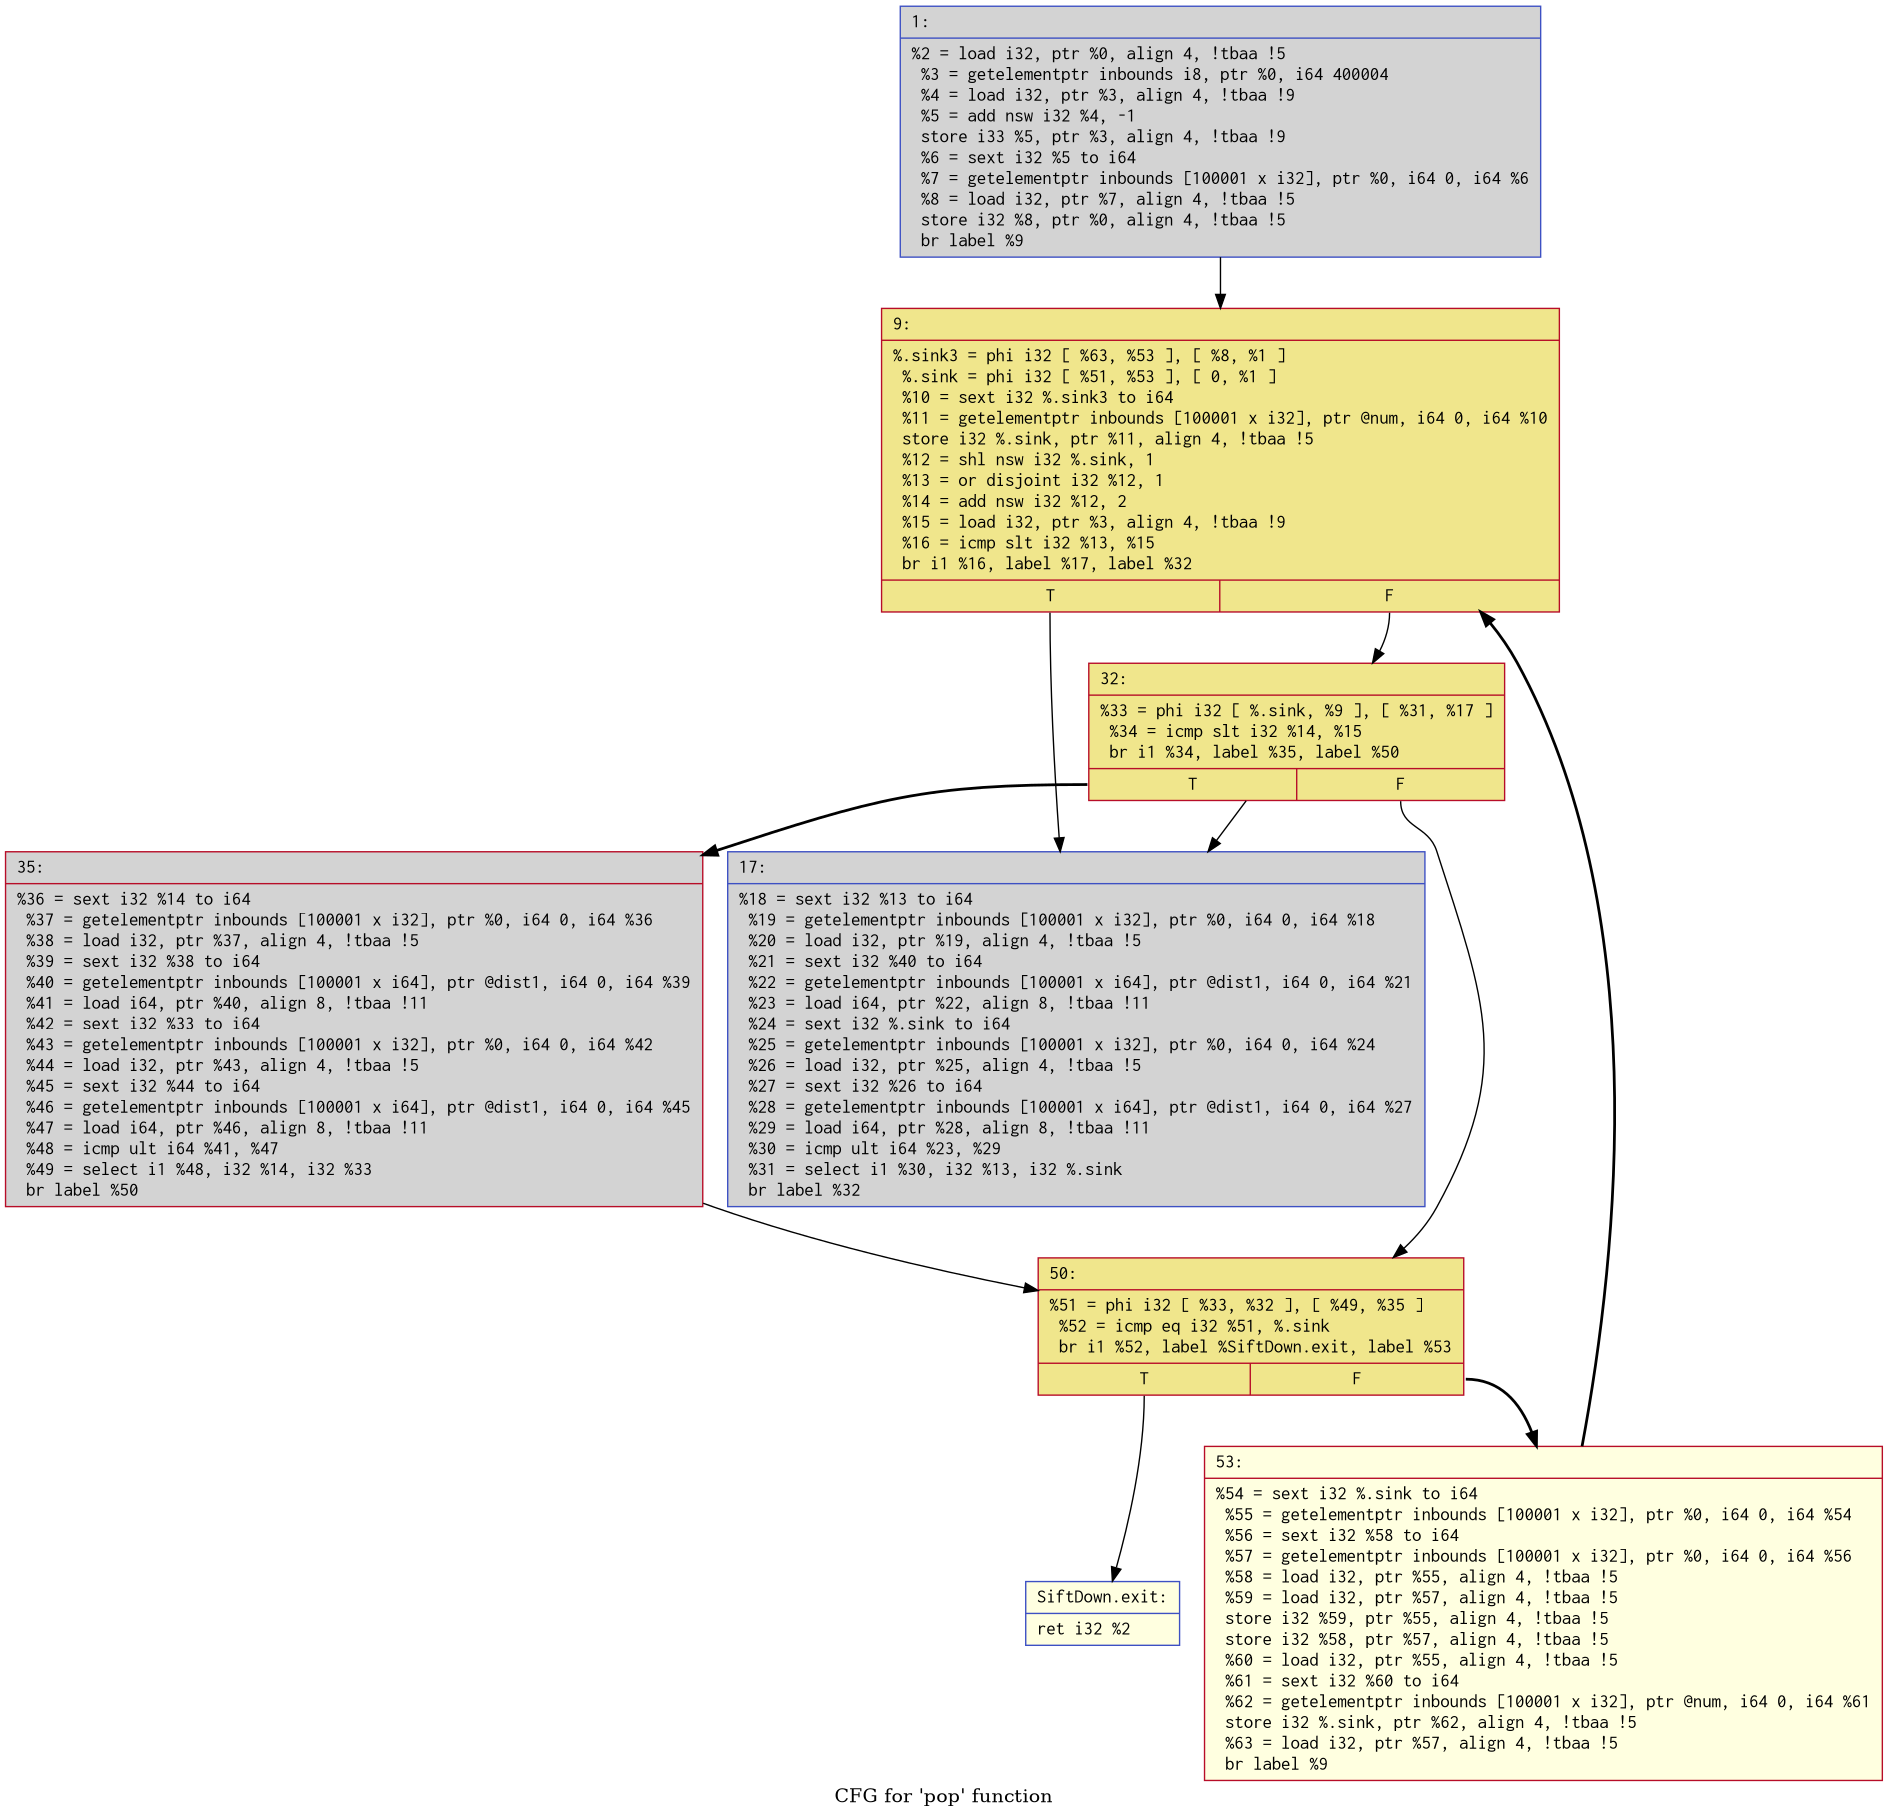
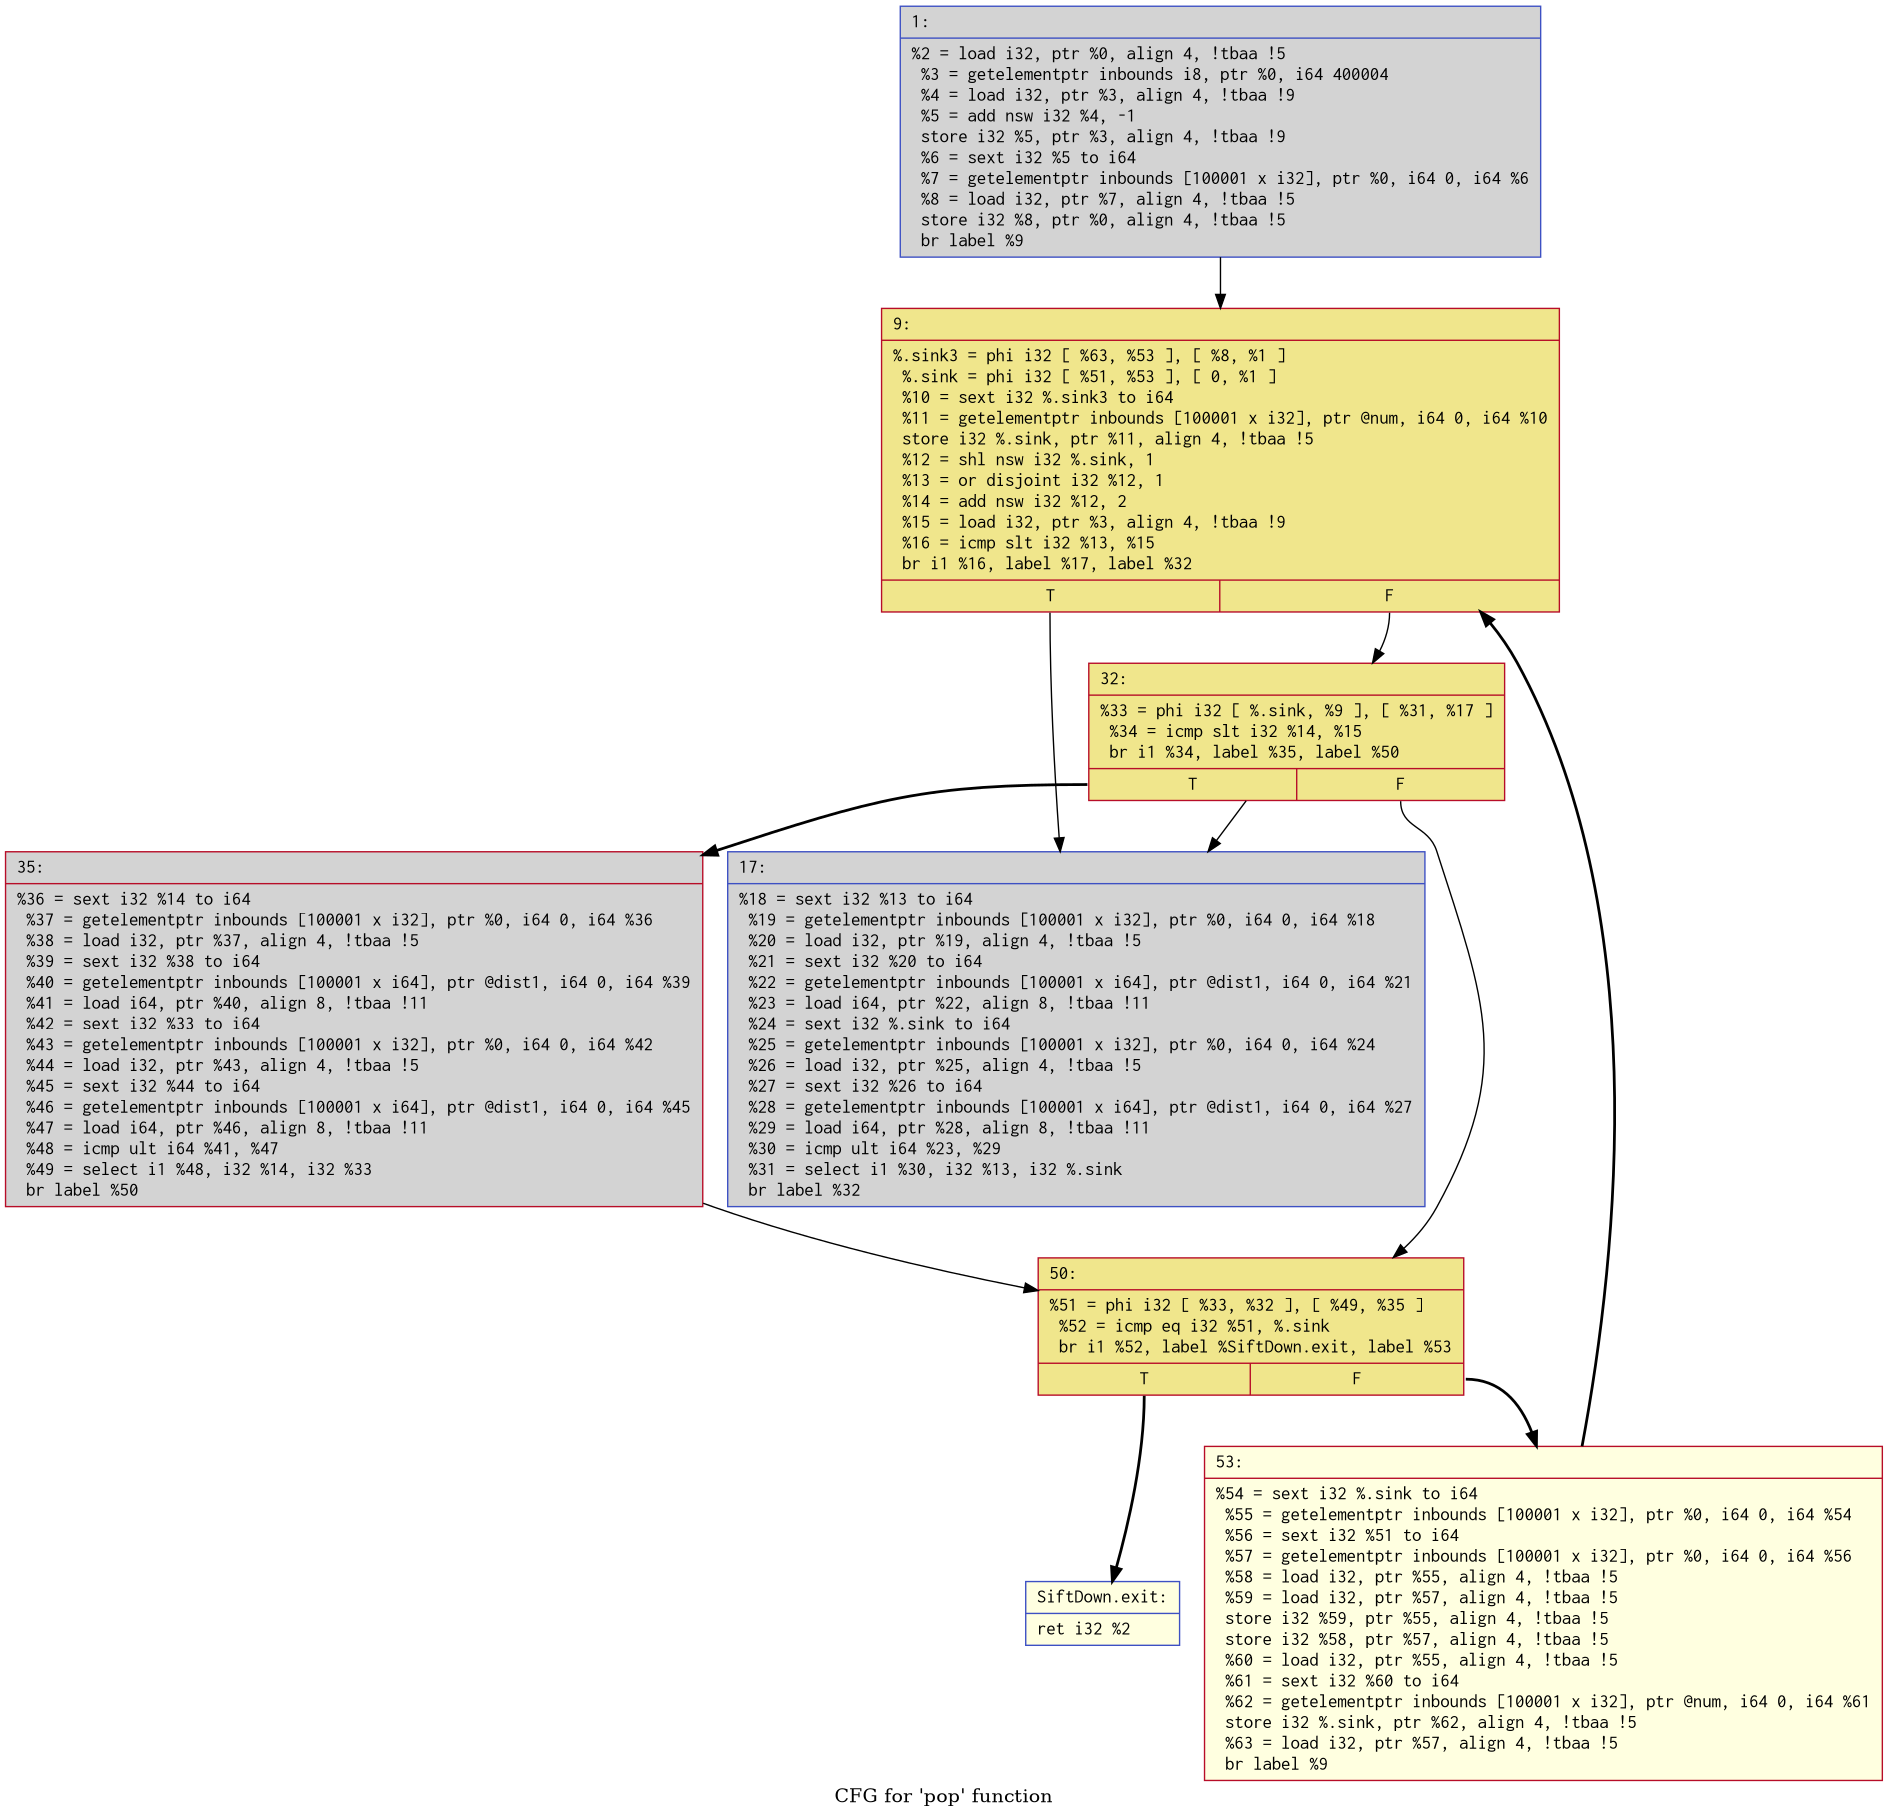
(1099, 137) -> (1099, 137)
(861, 961) -> (861, 961)
(1136, 1483) -> (1136, 1483)
(1338, 1535) -> (1338, 1535)
